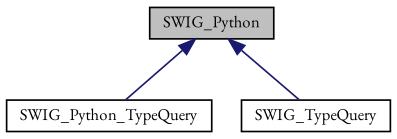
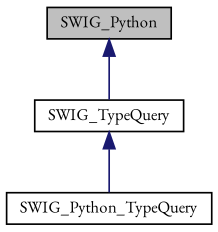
(154, 75) -> (109, 171)
